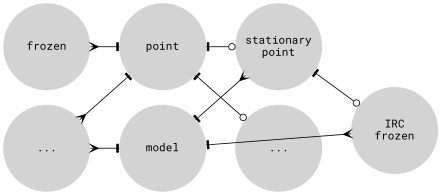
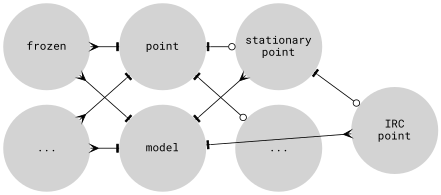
none -> (109, 101)
(395, 130) -> (395, 130)
